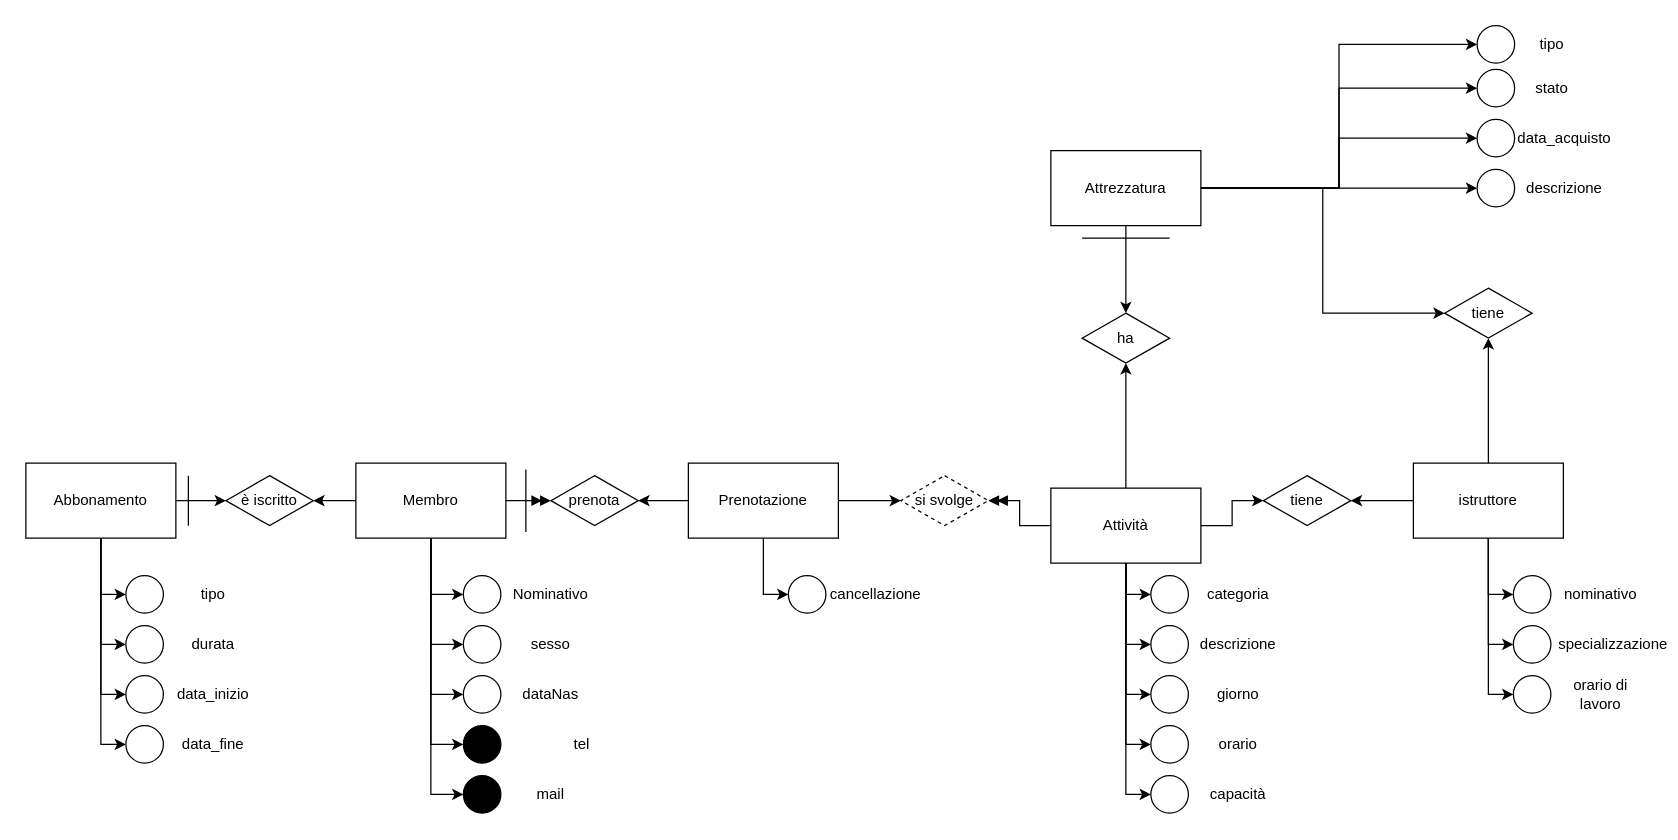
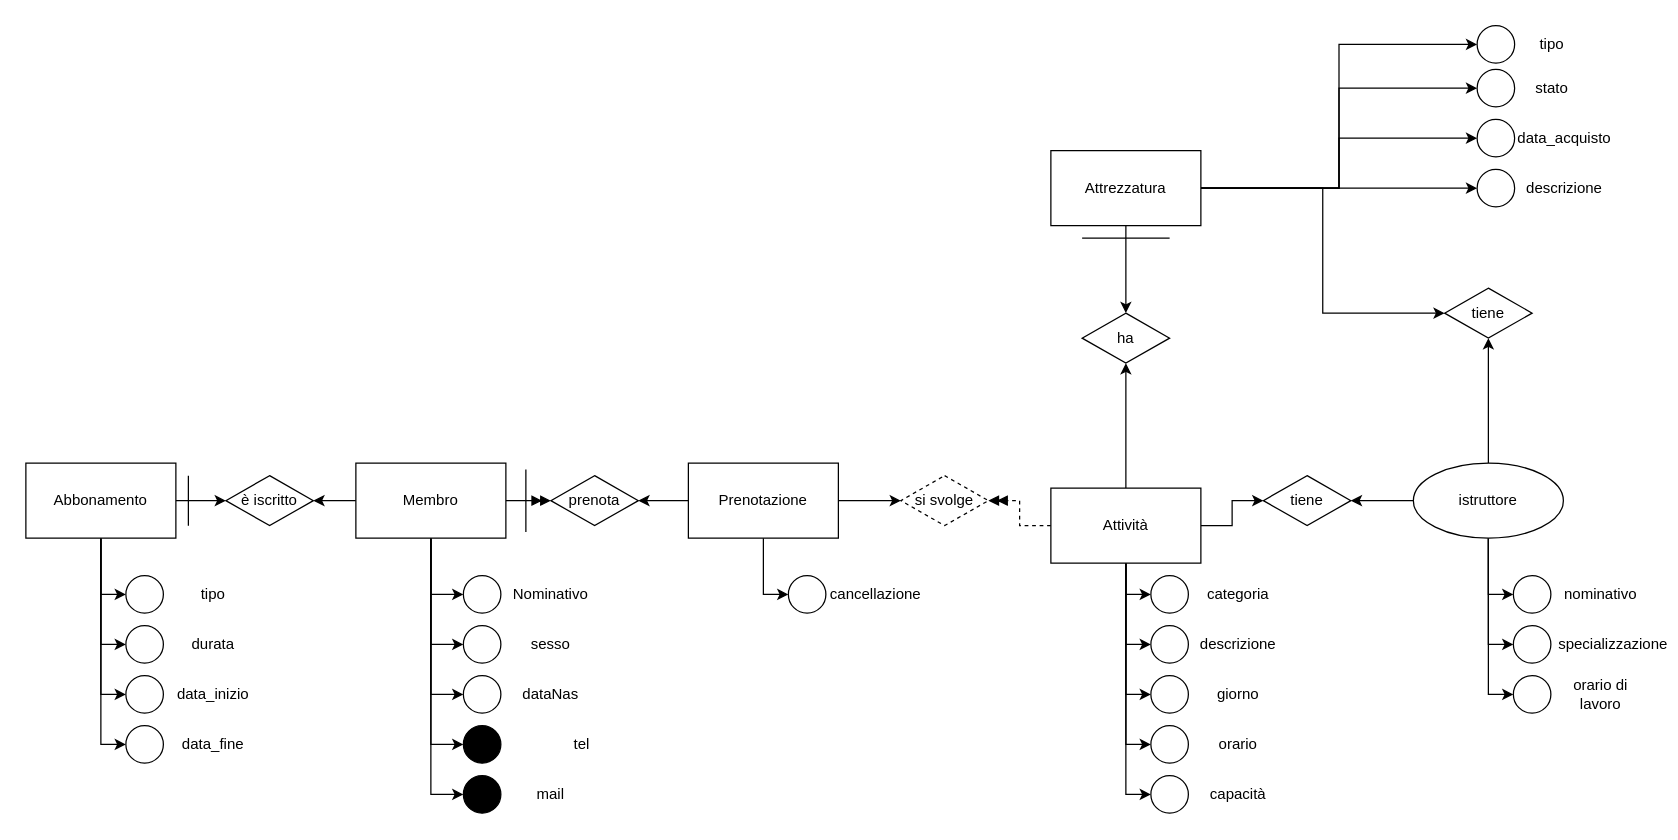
(1488, 501) -> (1488, 501)
(1019, 522) -> (1019, 522)
